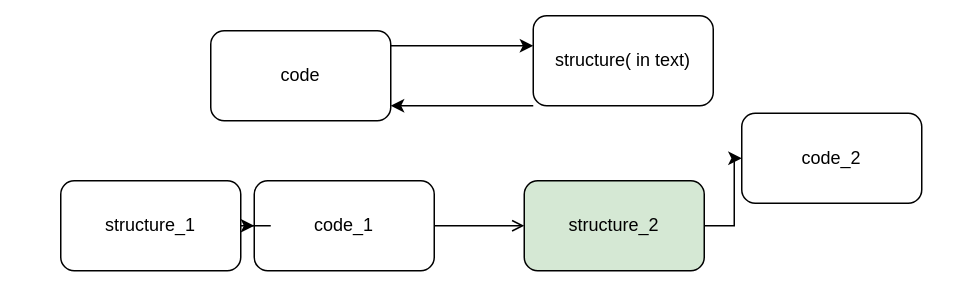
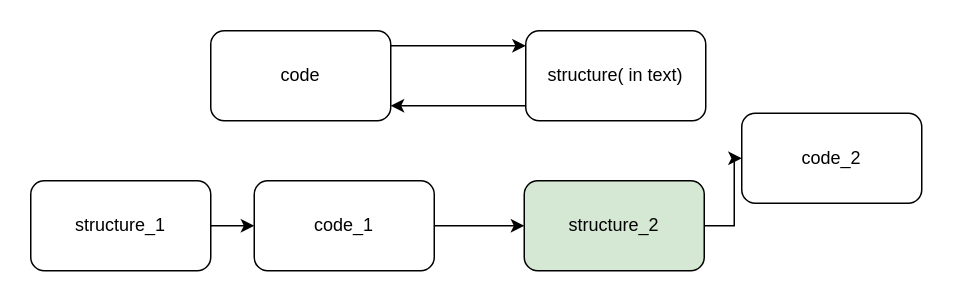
(623, 61) -> (616, 76)
(151, 226) -> (121, 226)
(515, 226) -> (513, 226)
